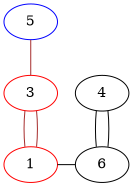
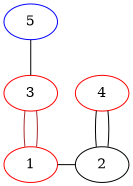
(31, 58) -> (31, 58)
(102, 93) -> (102, 93)
(102, 165) -> (102, 165)
